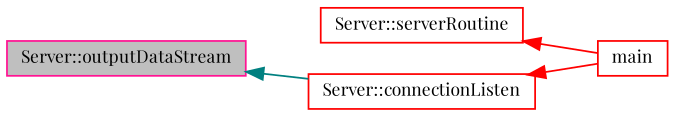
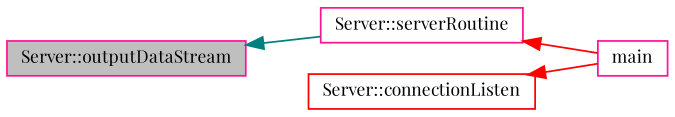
(422, 25) -> (422, 25)
(633, 58) -> (633, 58)
(286, 76) -> (292, 40)
